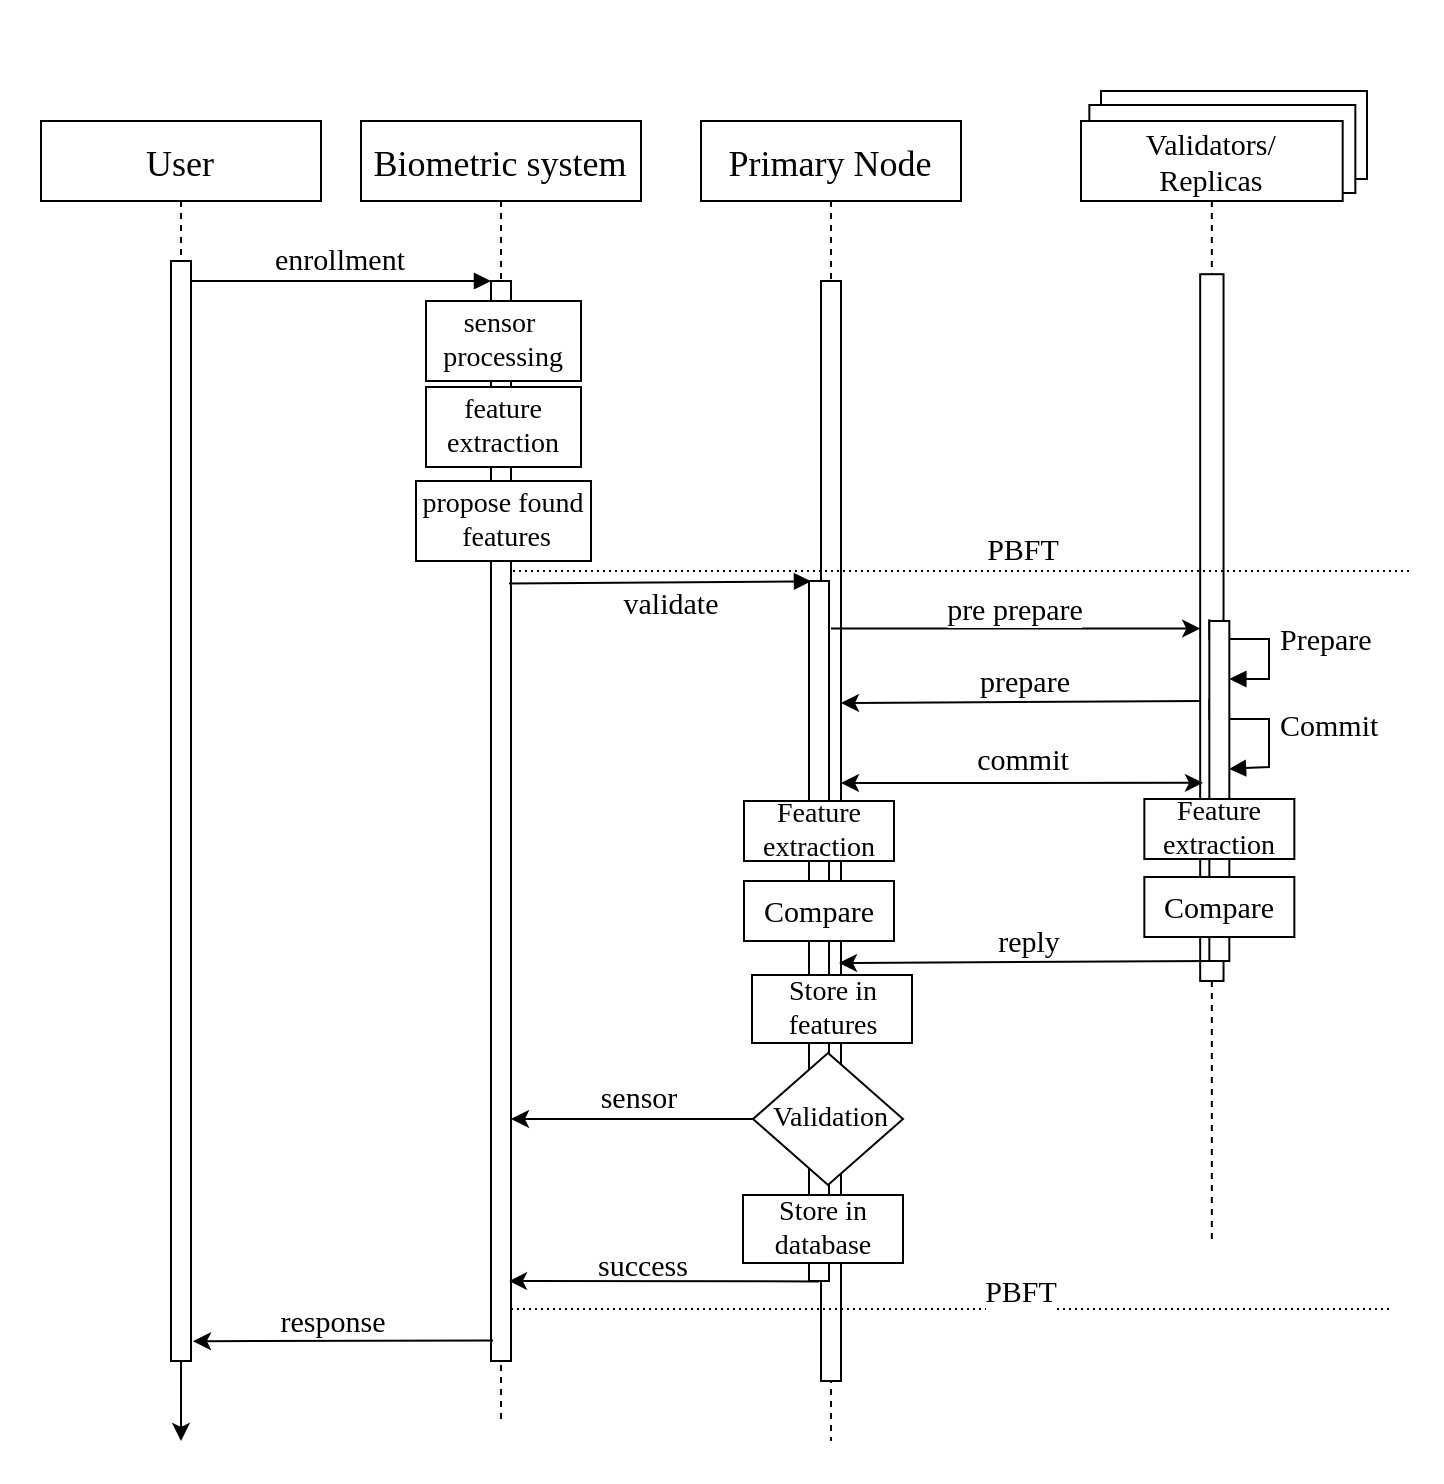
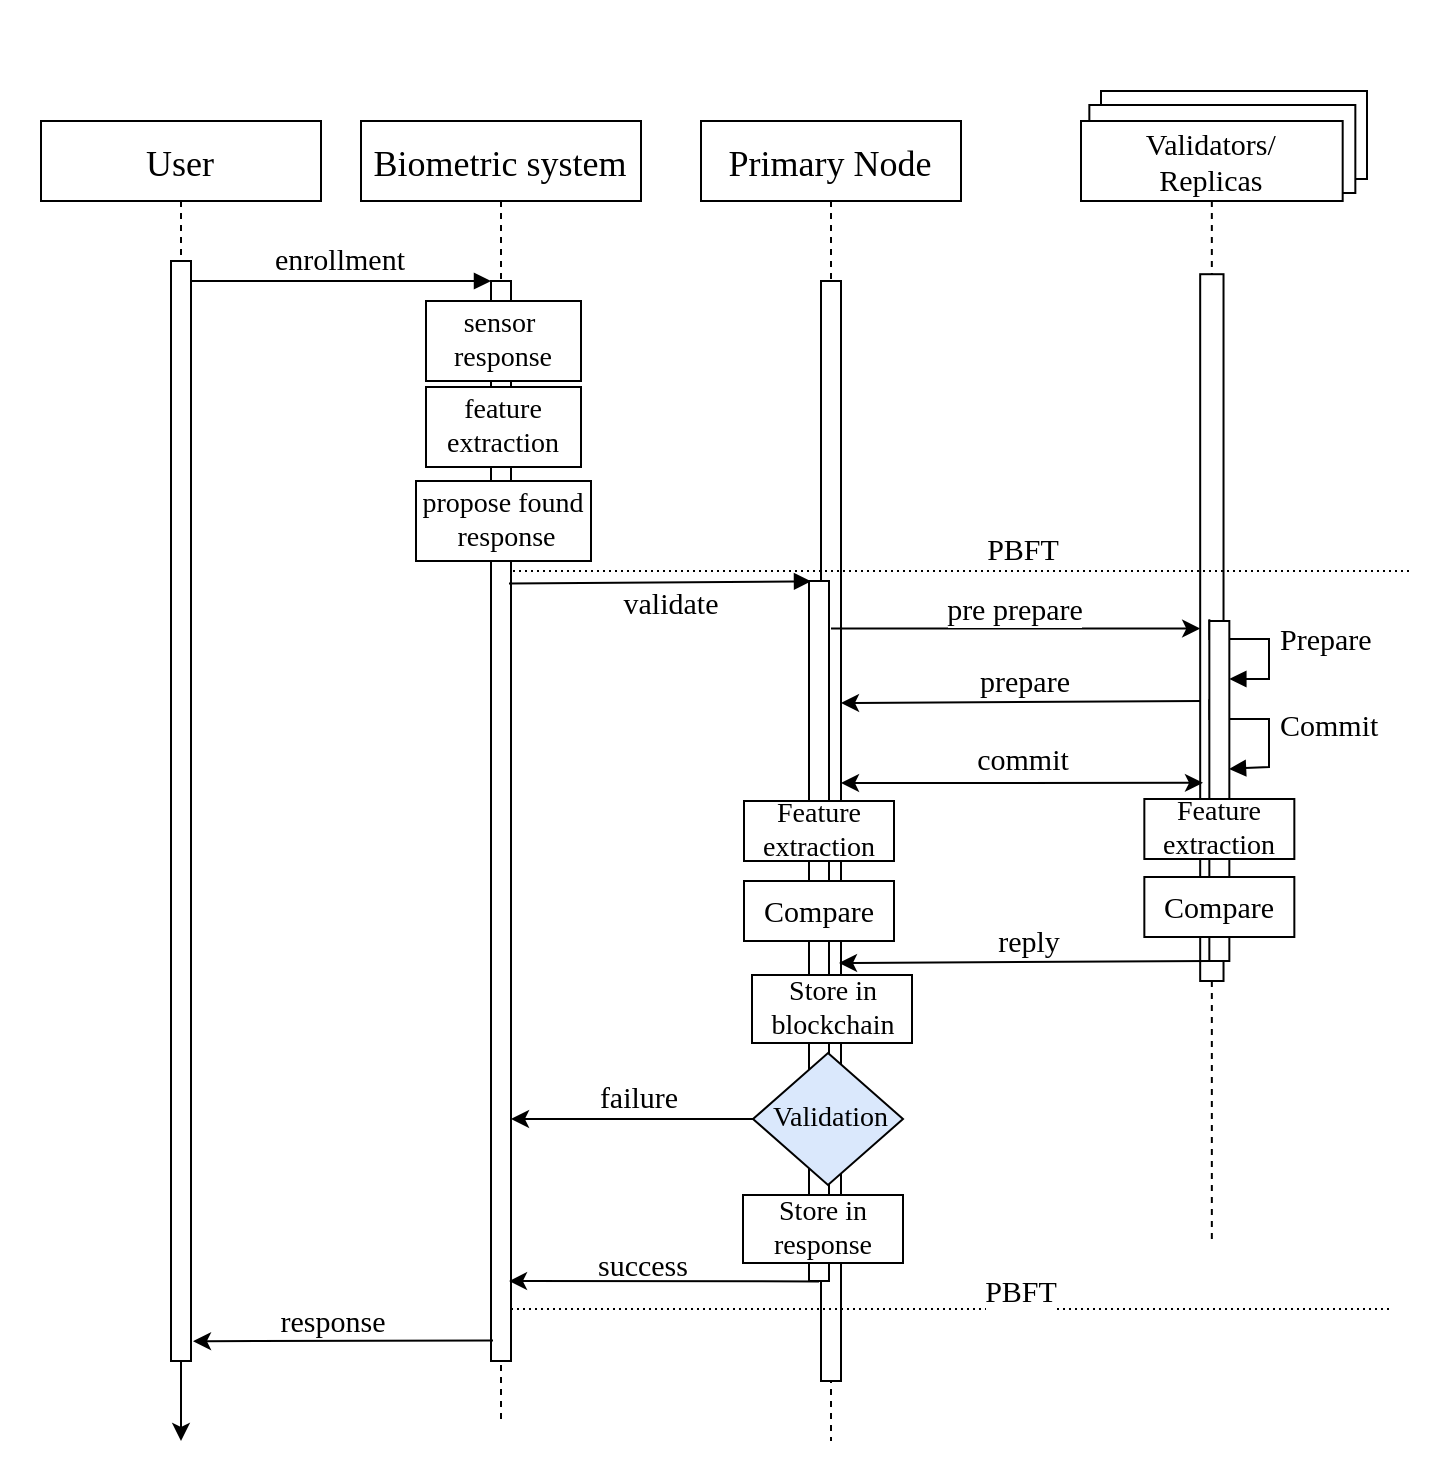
(504, 341) -> (504, 341)
(504, 521) -> (504, 521)
(834, 1009) -> (834, 1009)
(640, 1097) -> (640, 1097)
(828, 1119) -> (828, 1119)
(824, 1229) -> (824, 1229)
